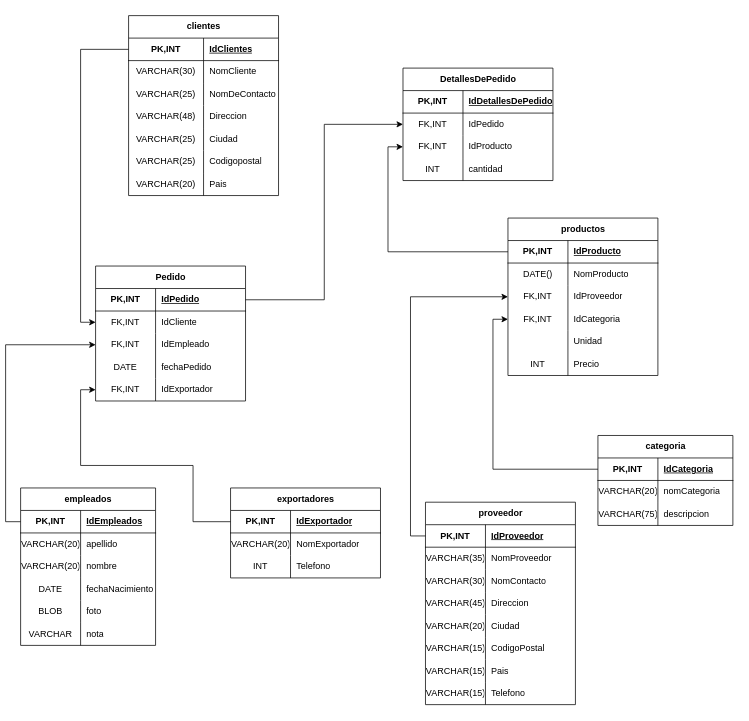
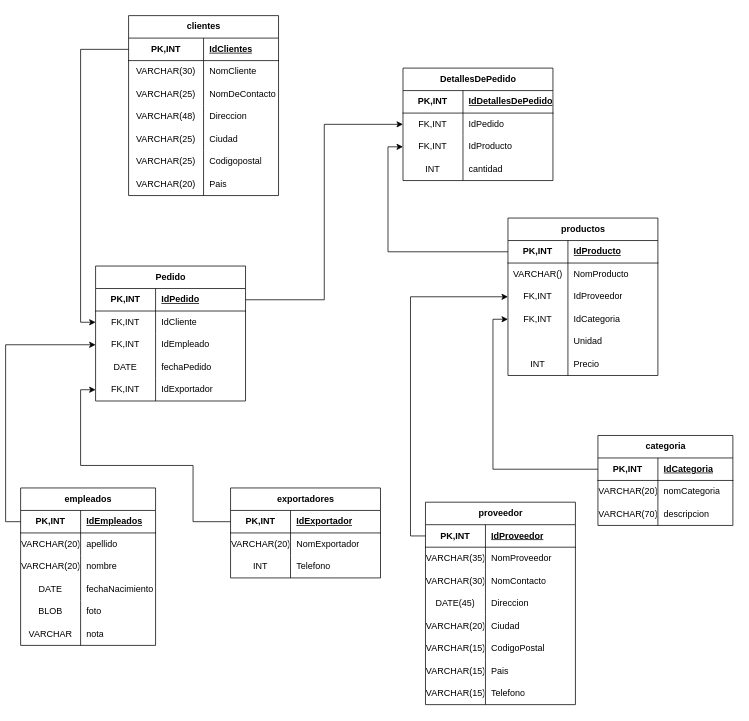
(538, 274) -> (538, 274)
(628, 514) -> (628, 514)
(456, 603) -> (456, 603)
